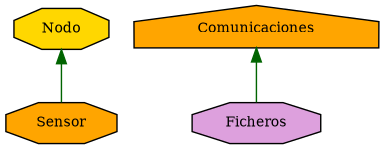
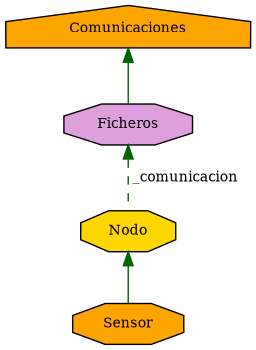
none -> (128, 185)
